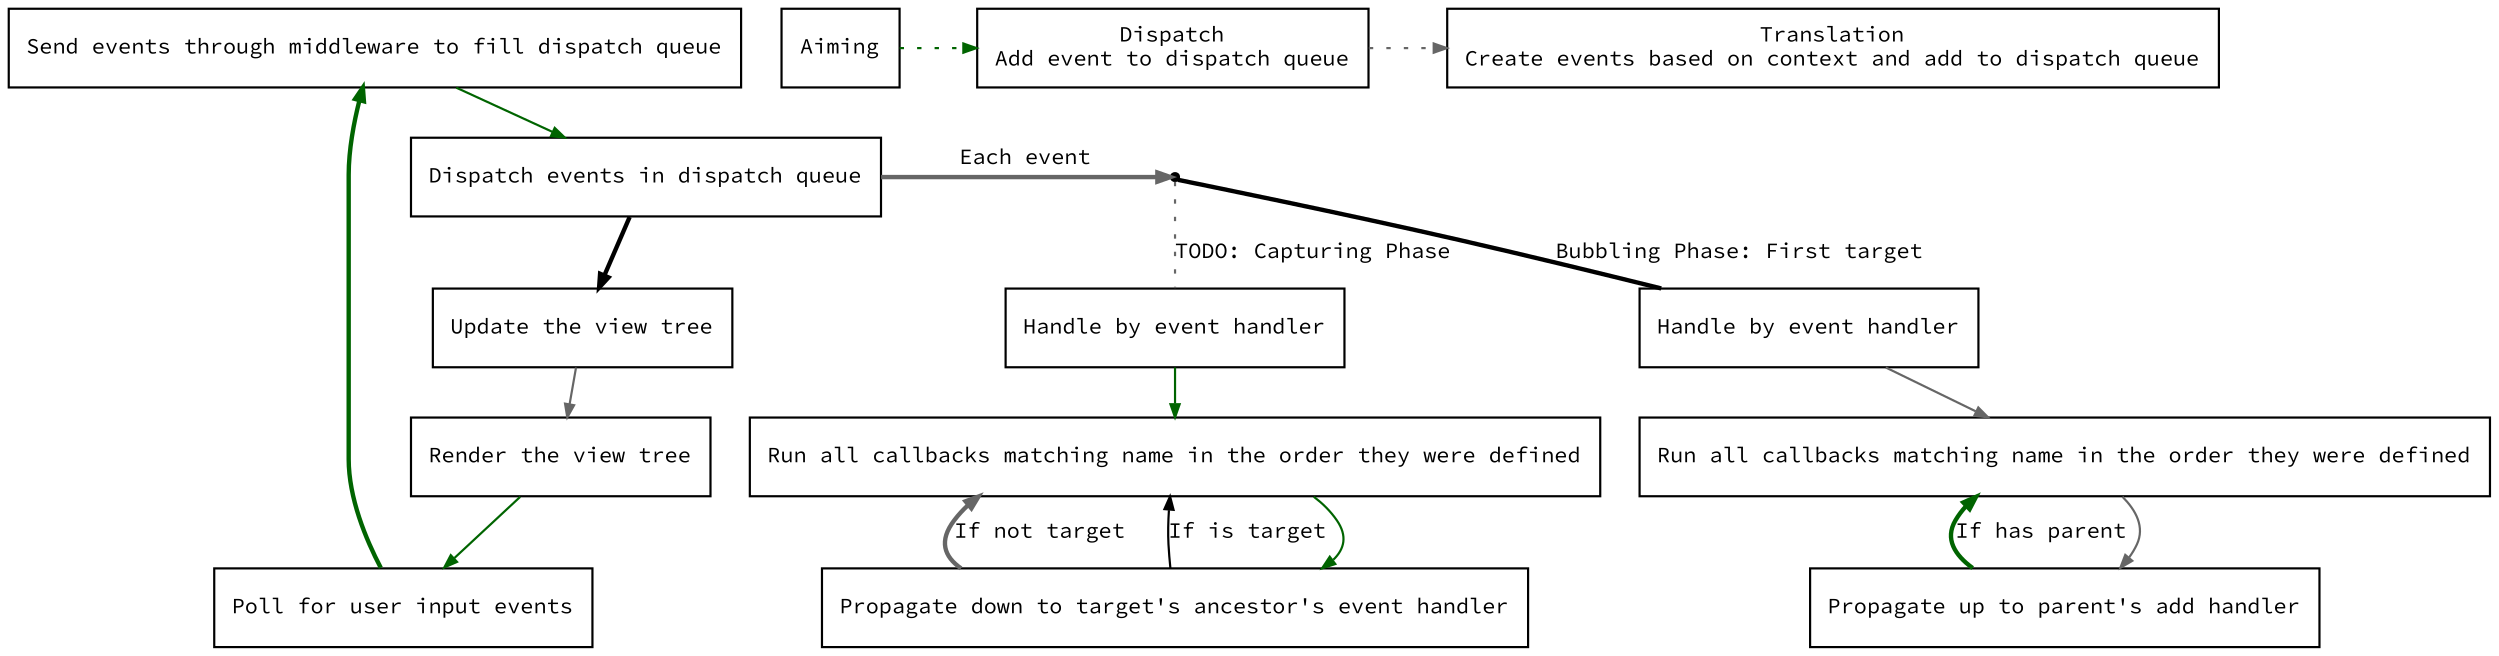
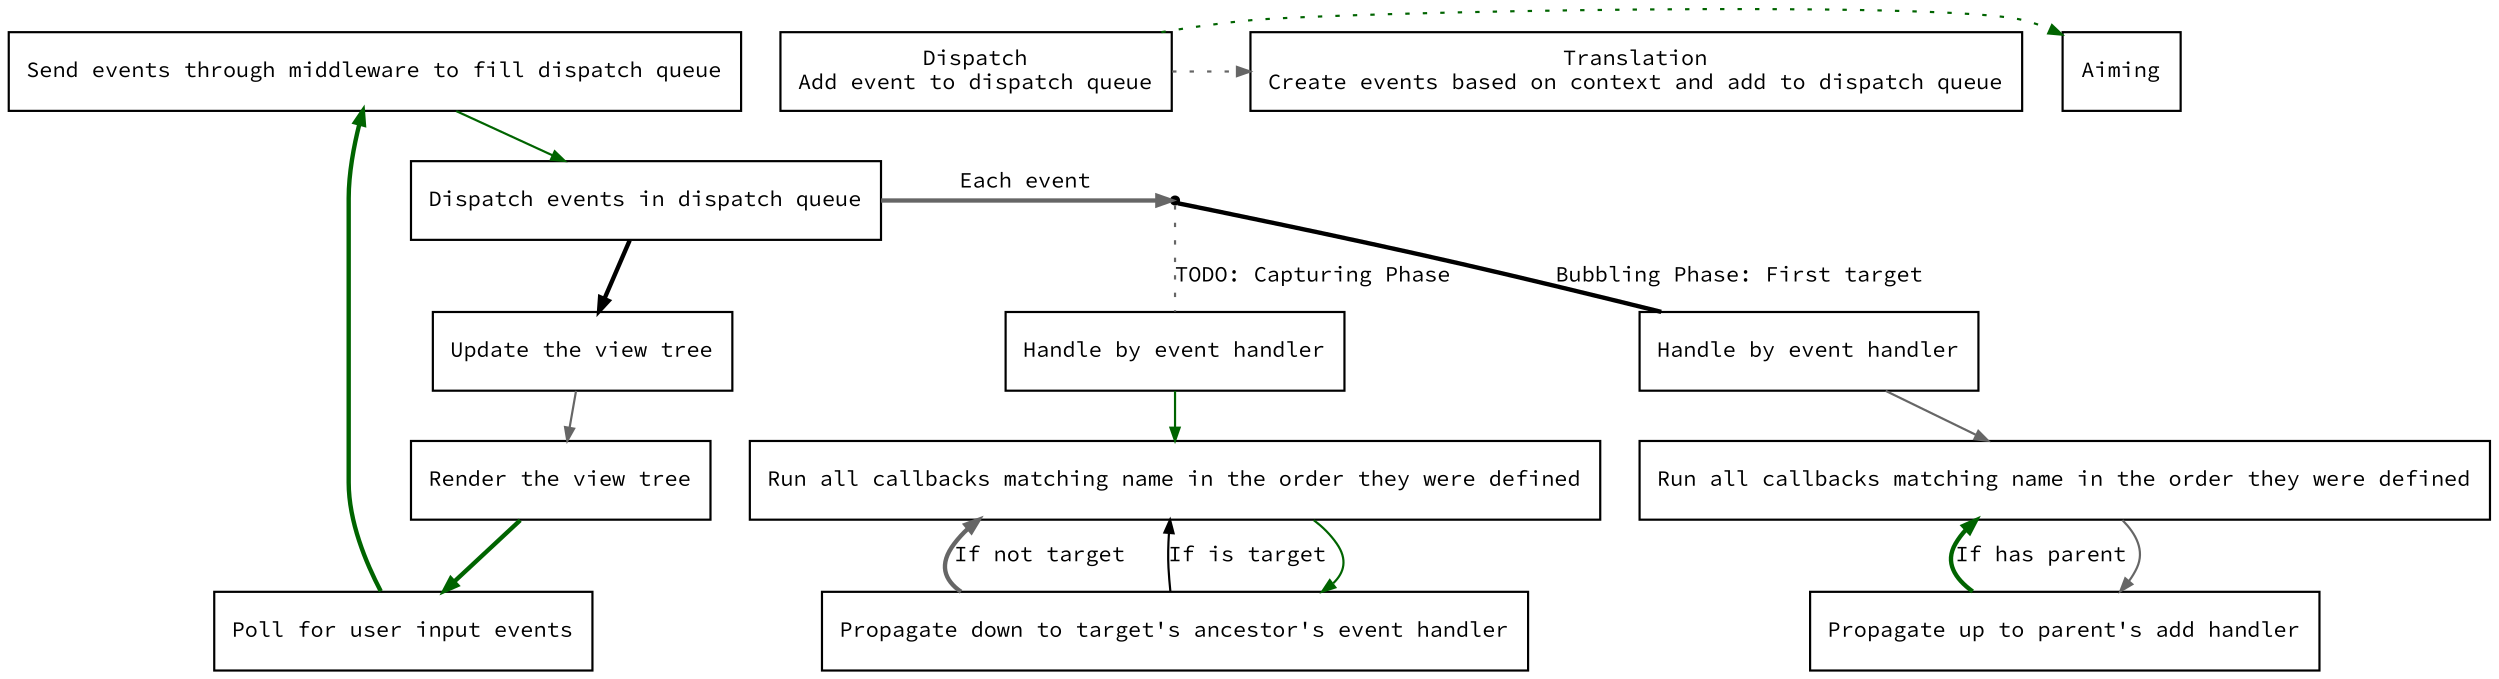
(931, 48) -> (1606, 10)
(487, 527) -> (487, 551)
